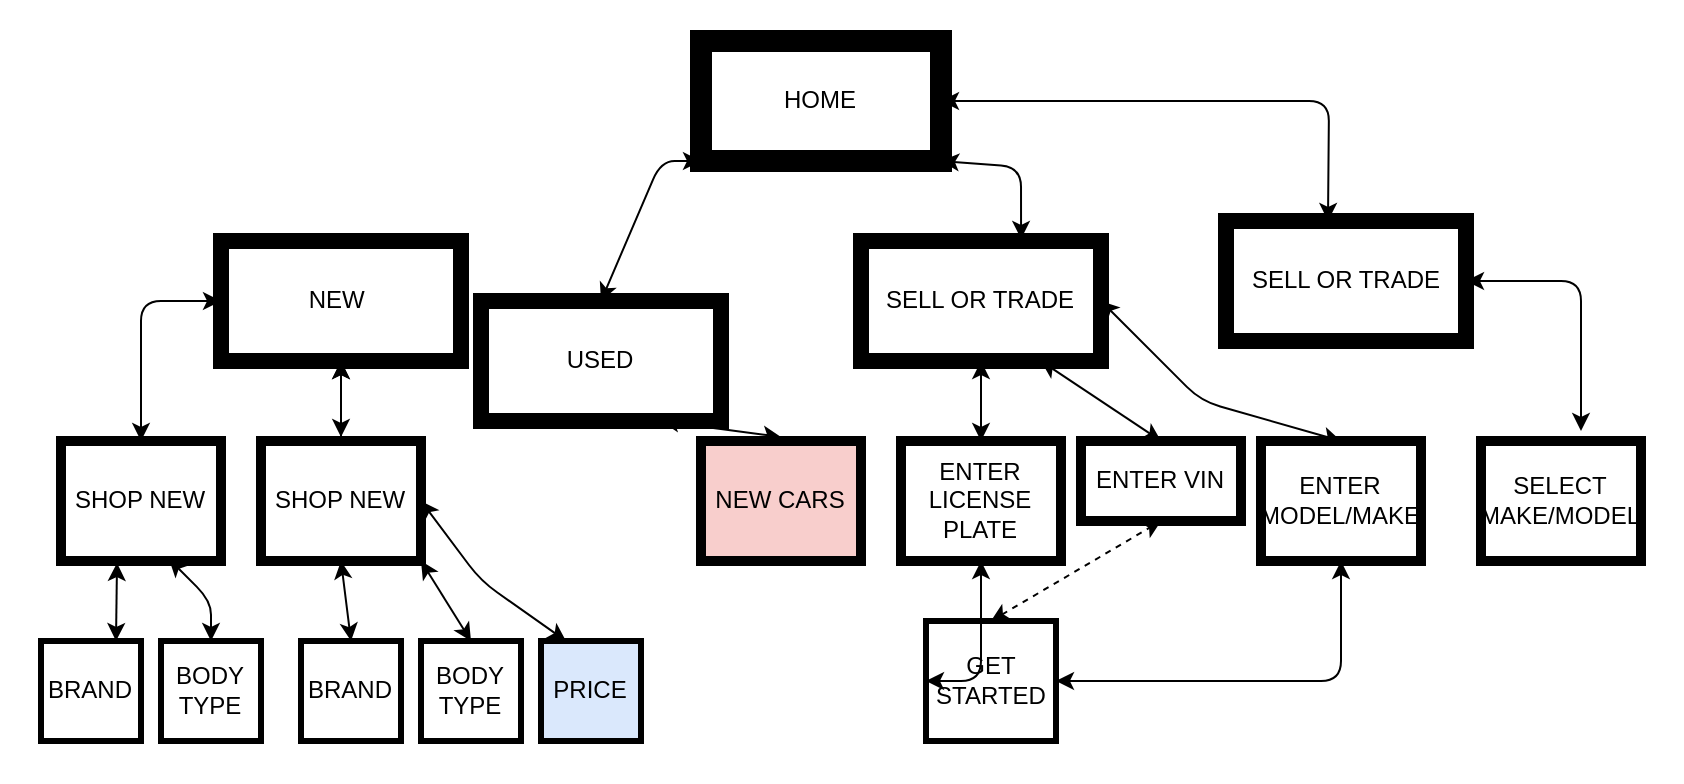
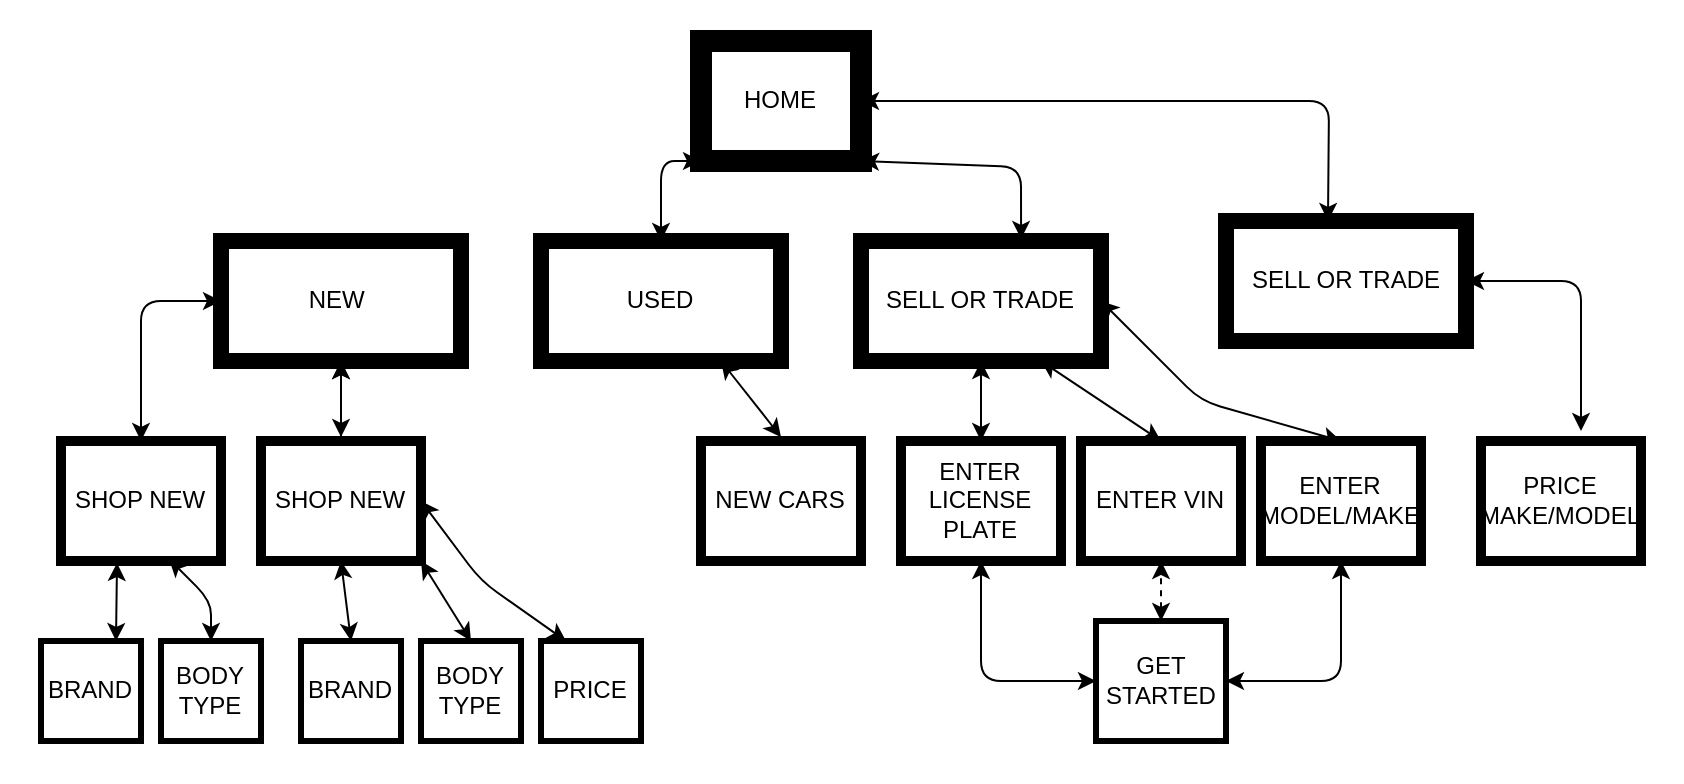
(821, 101) -> (781, 101)
(601, 361) -> (661, 301)
(1161, 481) -> (1161, 501)
(781, 501) -> (781, 501)
(1561, 501) -> (1561, 501)
(991, 681) -> (1161, 681)
(591, 691) -> (591, 691)
